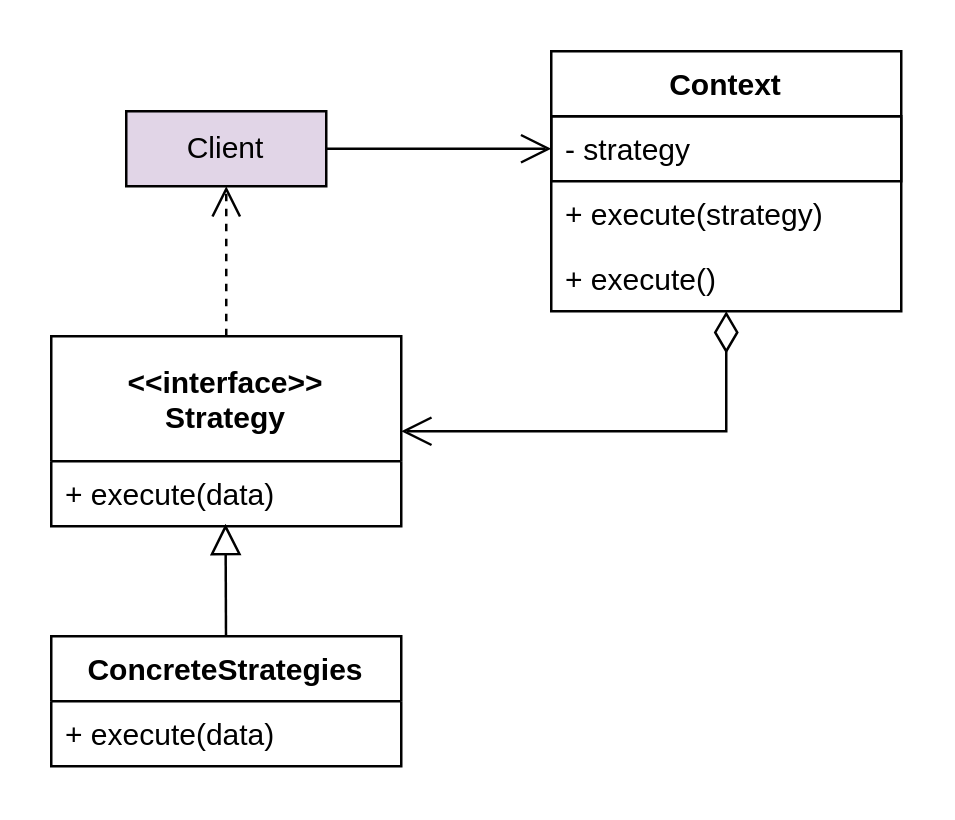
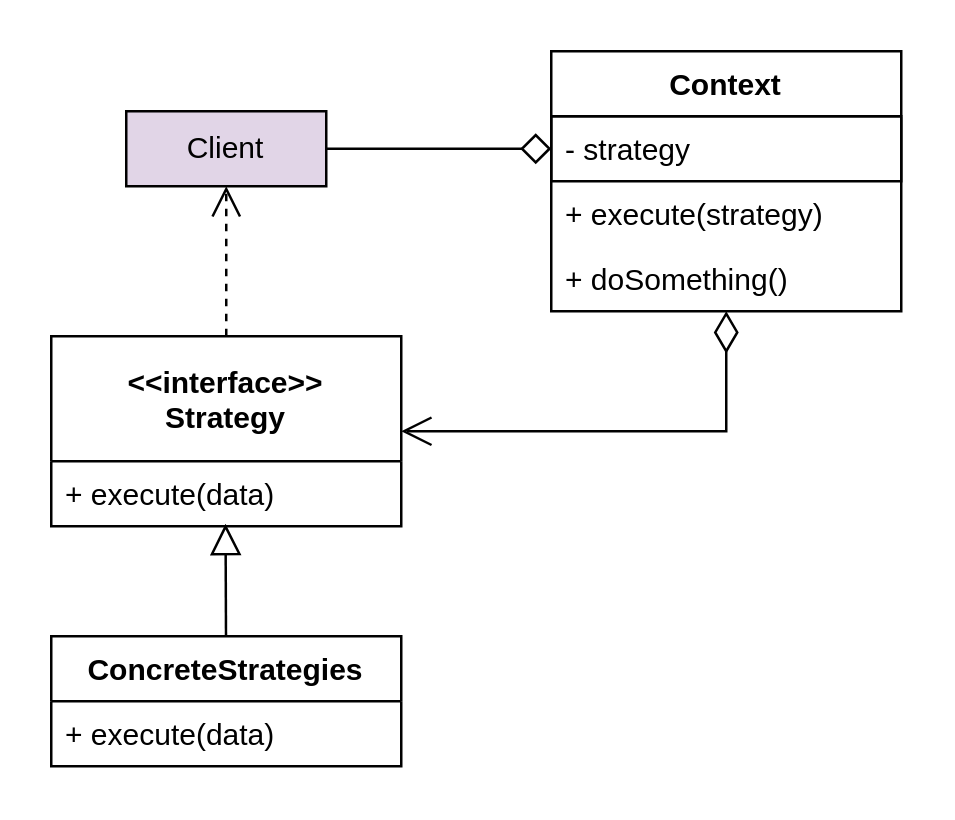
(533, 149) -> (521, 149)
(654, 280) -> (683, 280)
